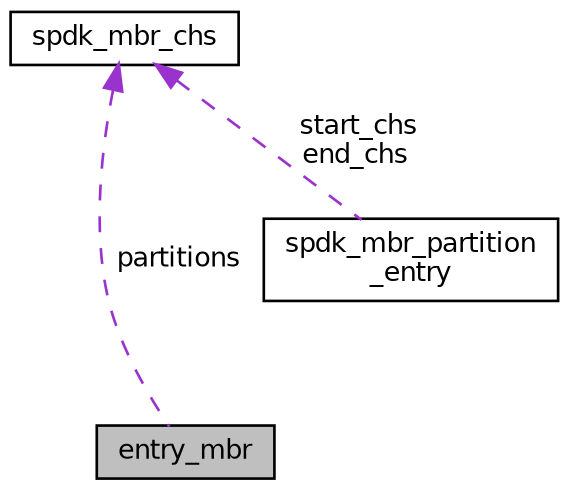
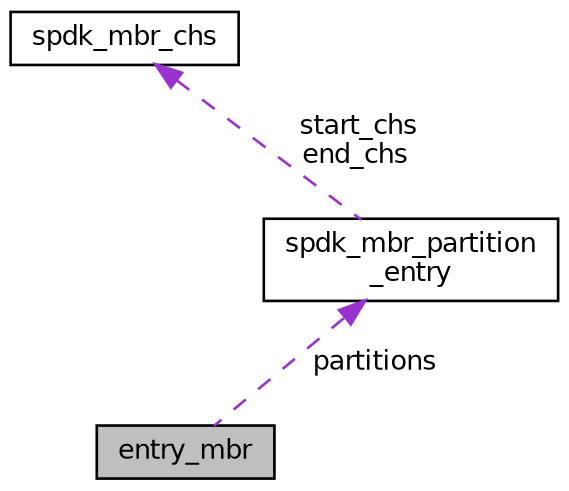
(103, 265) -> (279, 372)
